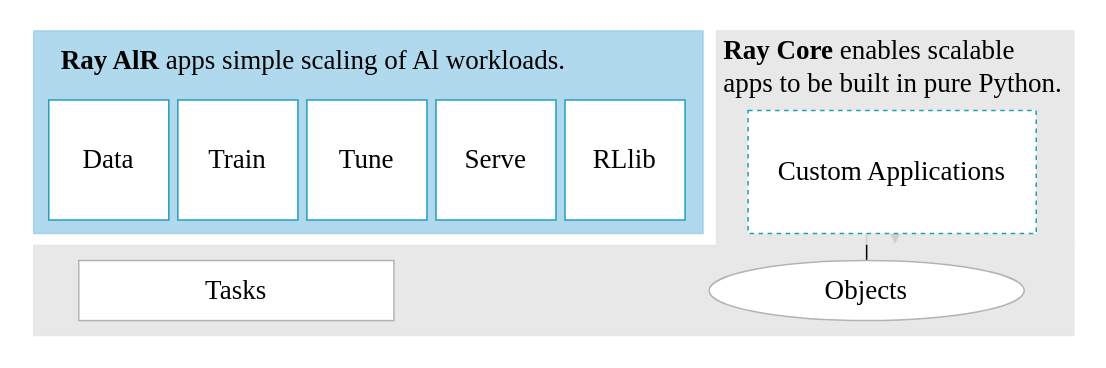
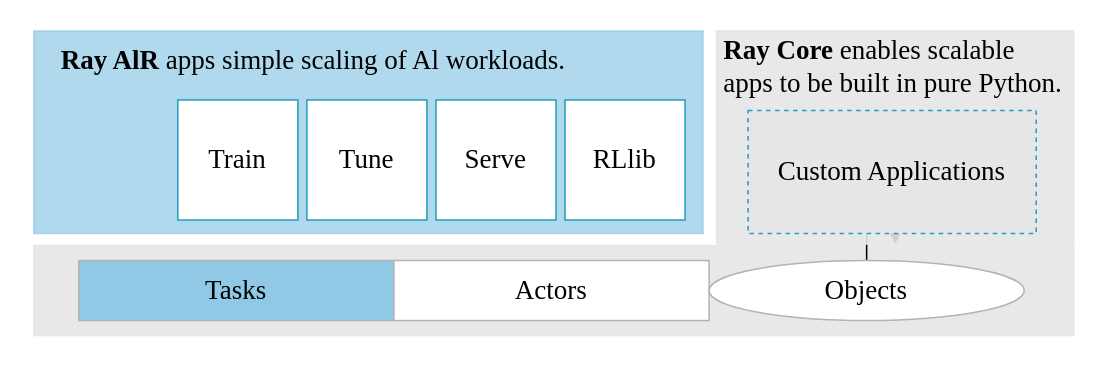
(109, 160) -> none
(892, 172) -> (892, 172)
(236, 290) -> (236, 290)
none -> (551, 290)
